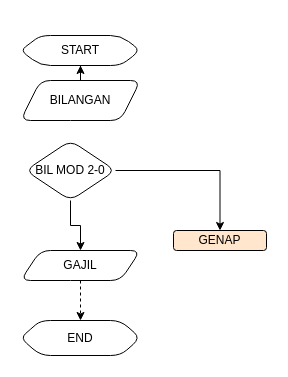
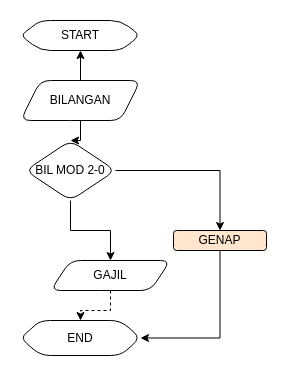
(81, 51) -> (81, 36)
none -> (81, 132)
(81, 266) -> (111, 276)
none -> (220, 331)
